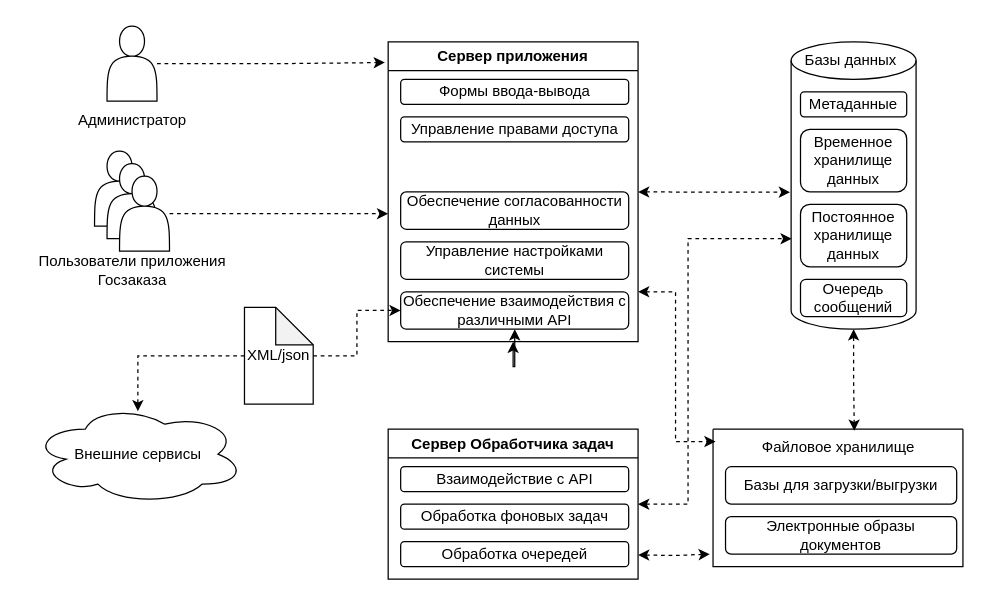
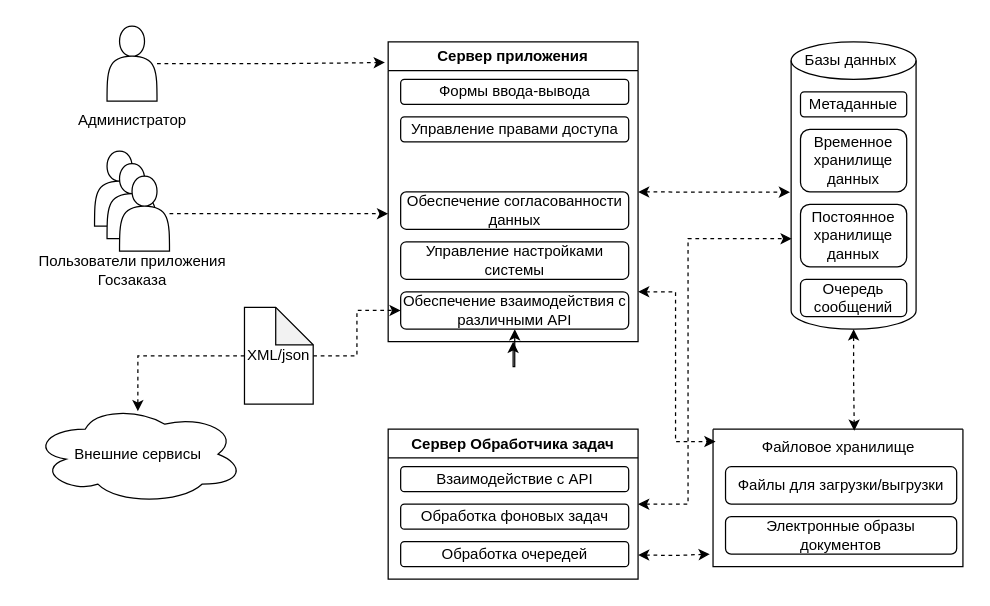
(841, 486) -> (841, 486)
